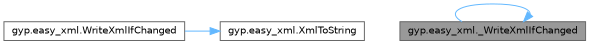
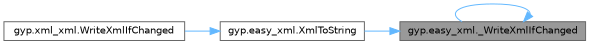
(94, 31) -> (94, 31)
none -> (377, 31)
